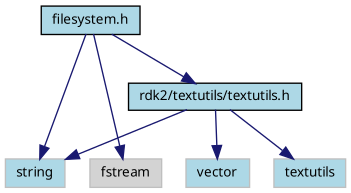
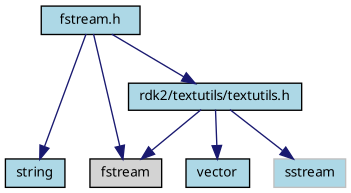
(91, 20) -> (91, 20)
(133, 132) -> (177, 130)
(35, 173) -> (35, 173)
(126, 173) -> (126, 173)
(218, 173) -> (218, 173)
(310, 173) -> (310, 173)
